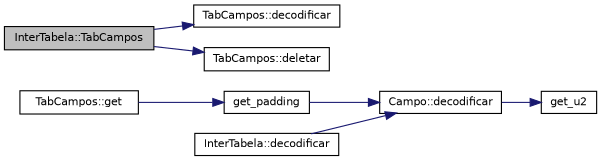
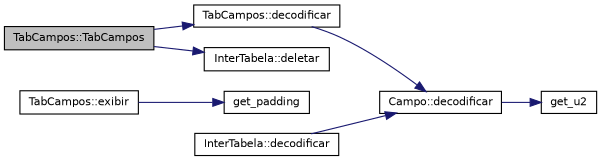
(79, 38) -> (79, 38)
(267, 59) -> (267, 59)
(79, 102) -> (79, 102)
(339, 102) -> (367, 51)
